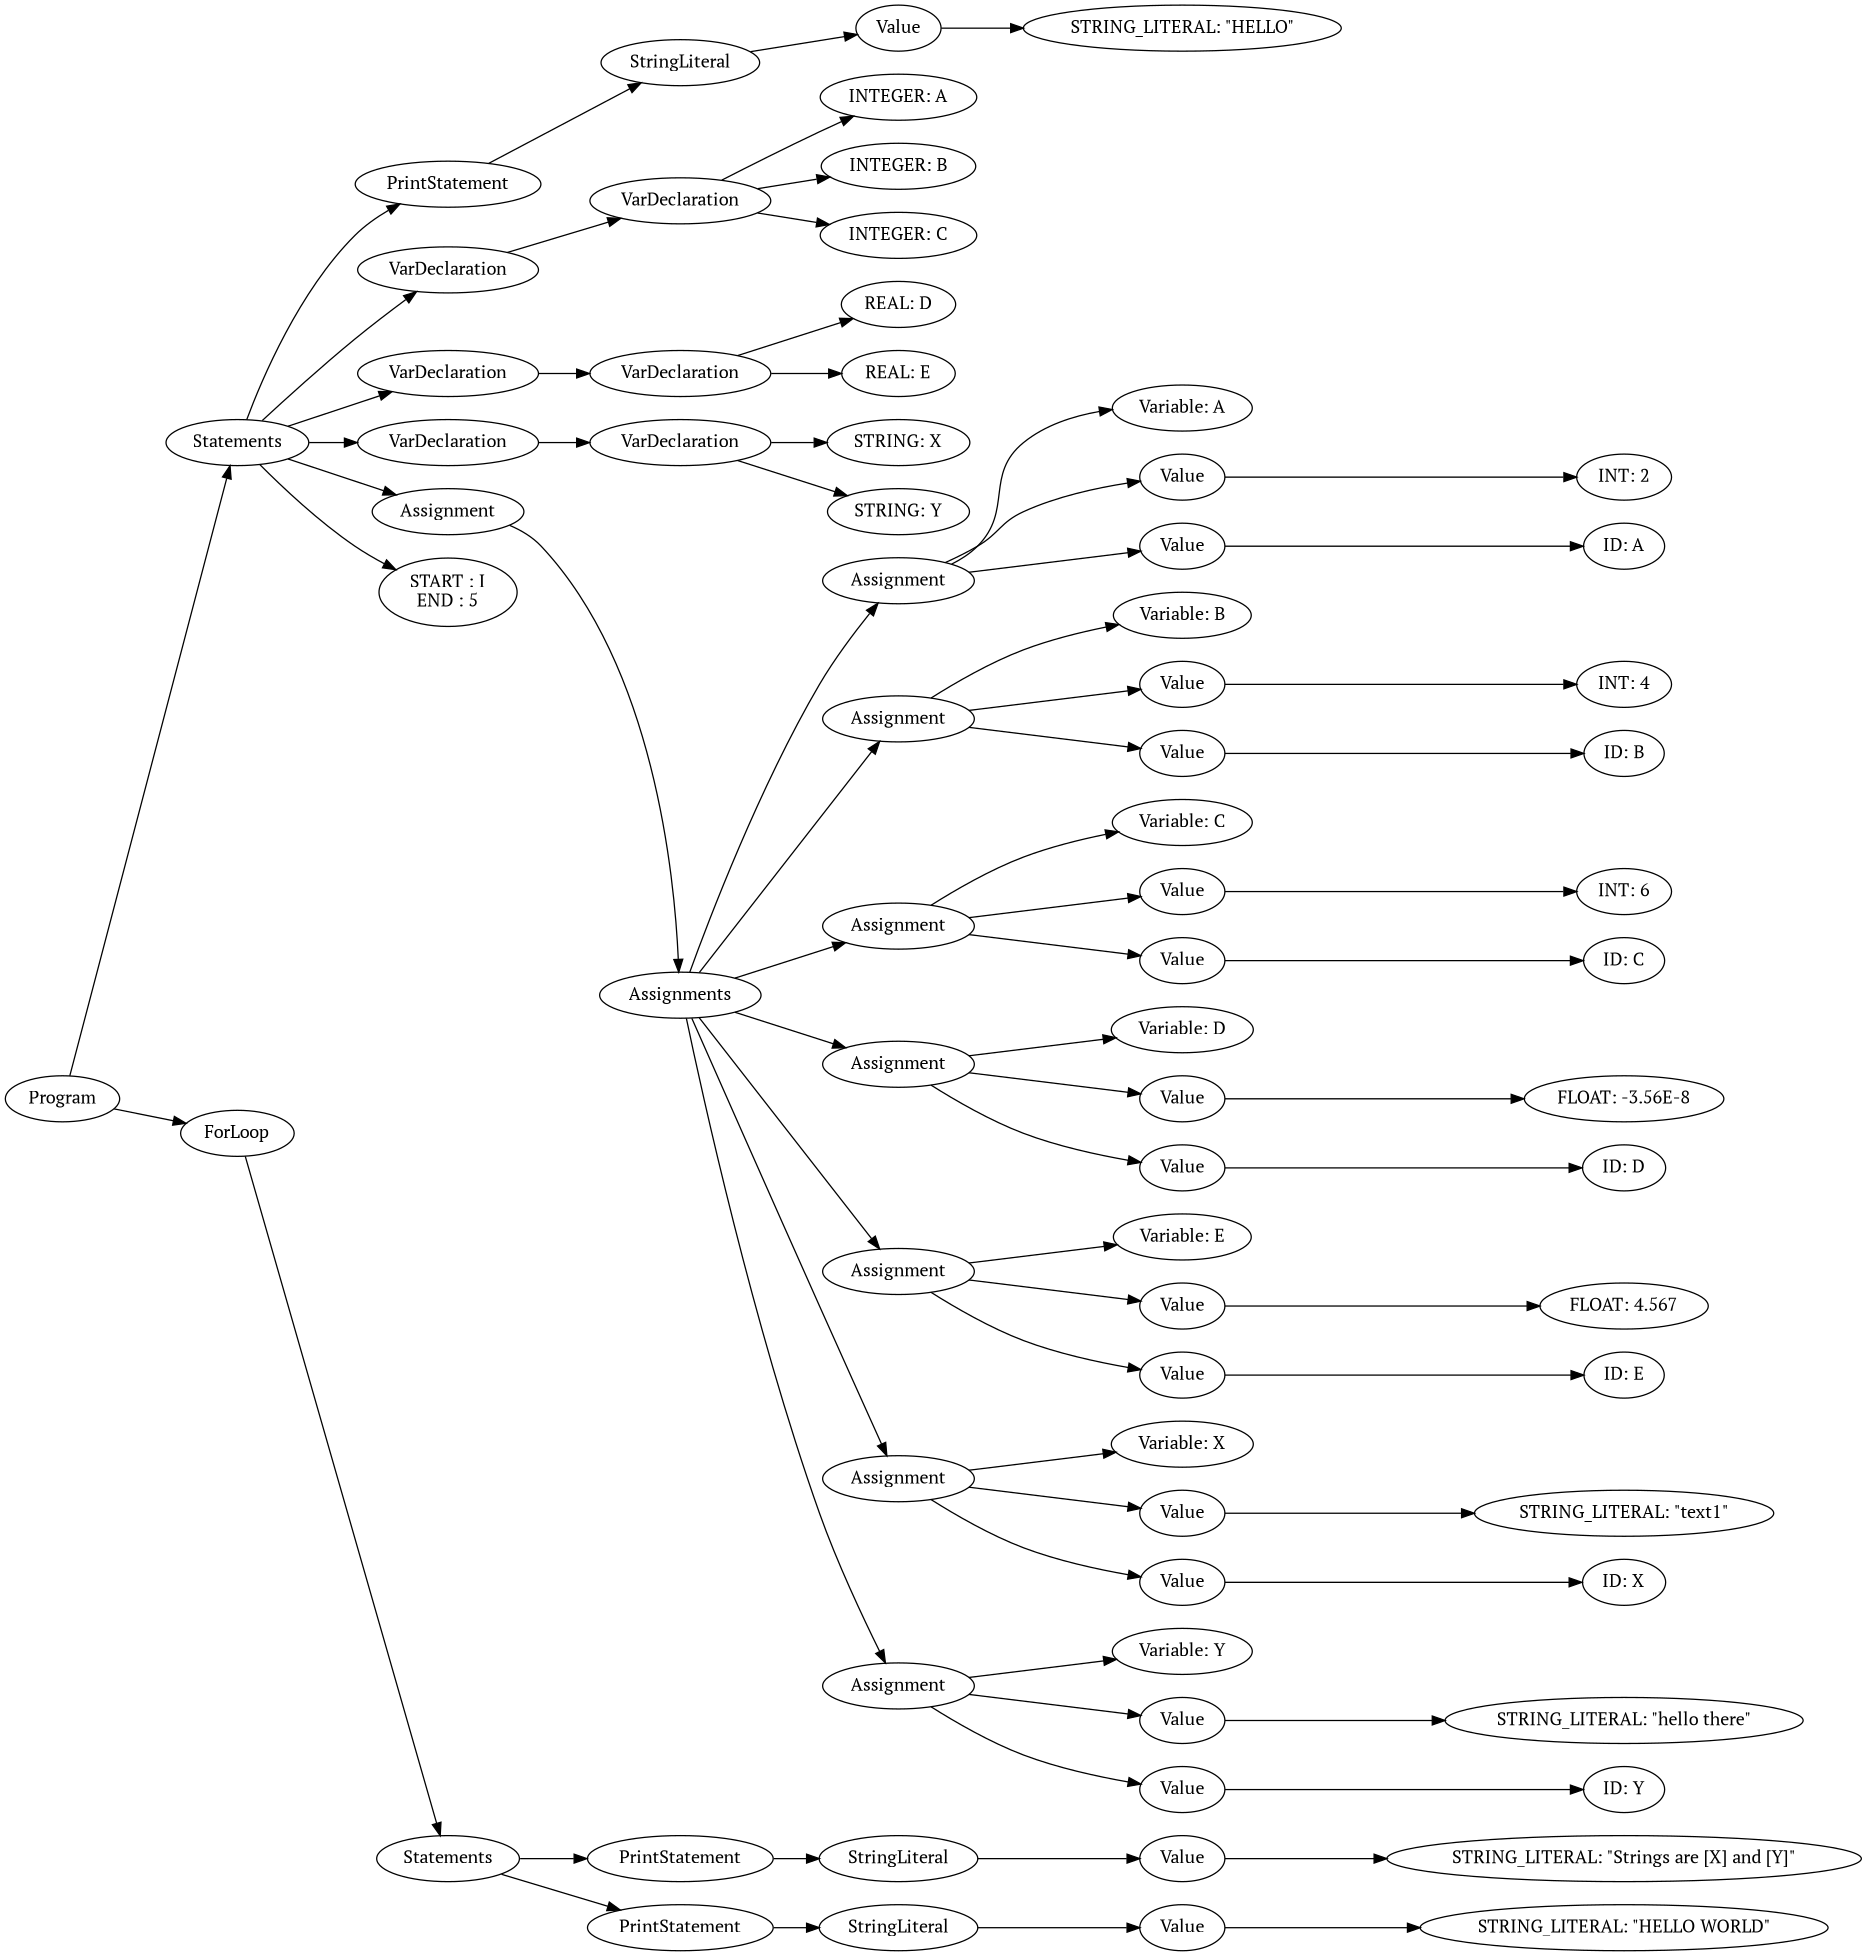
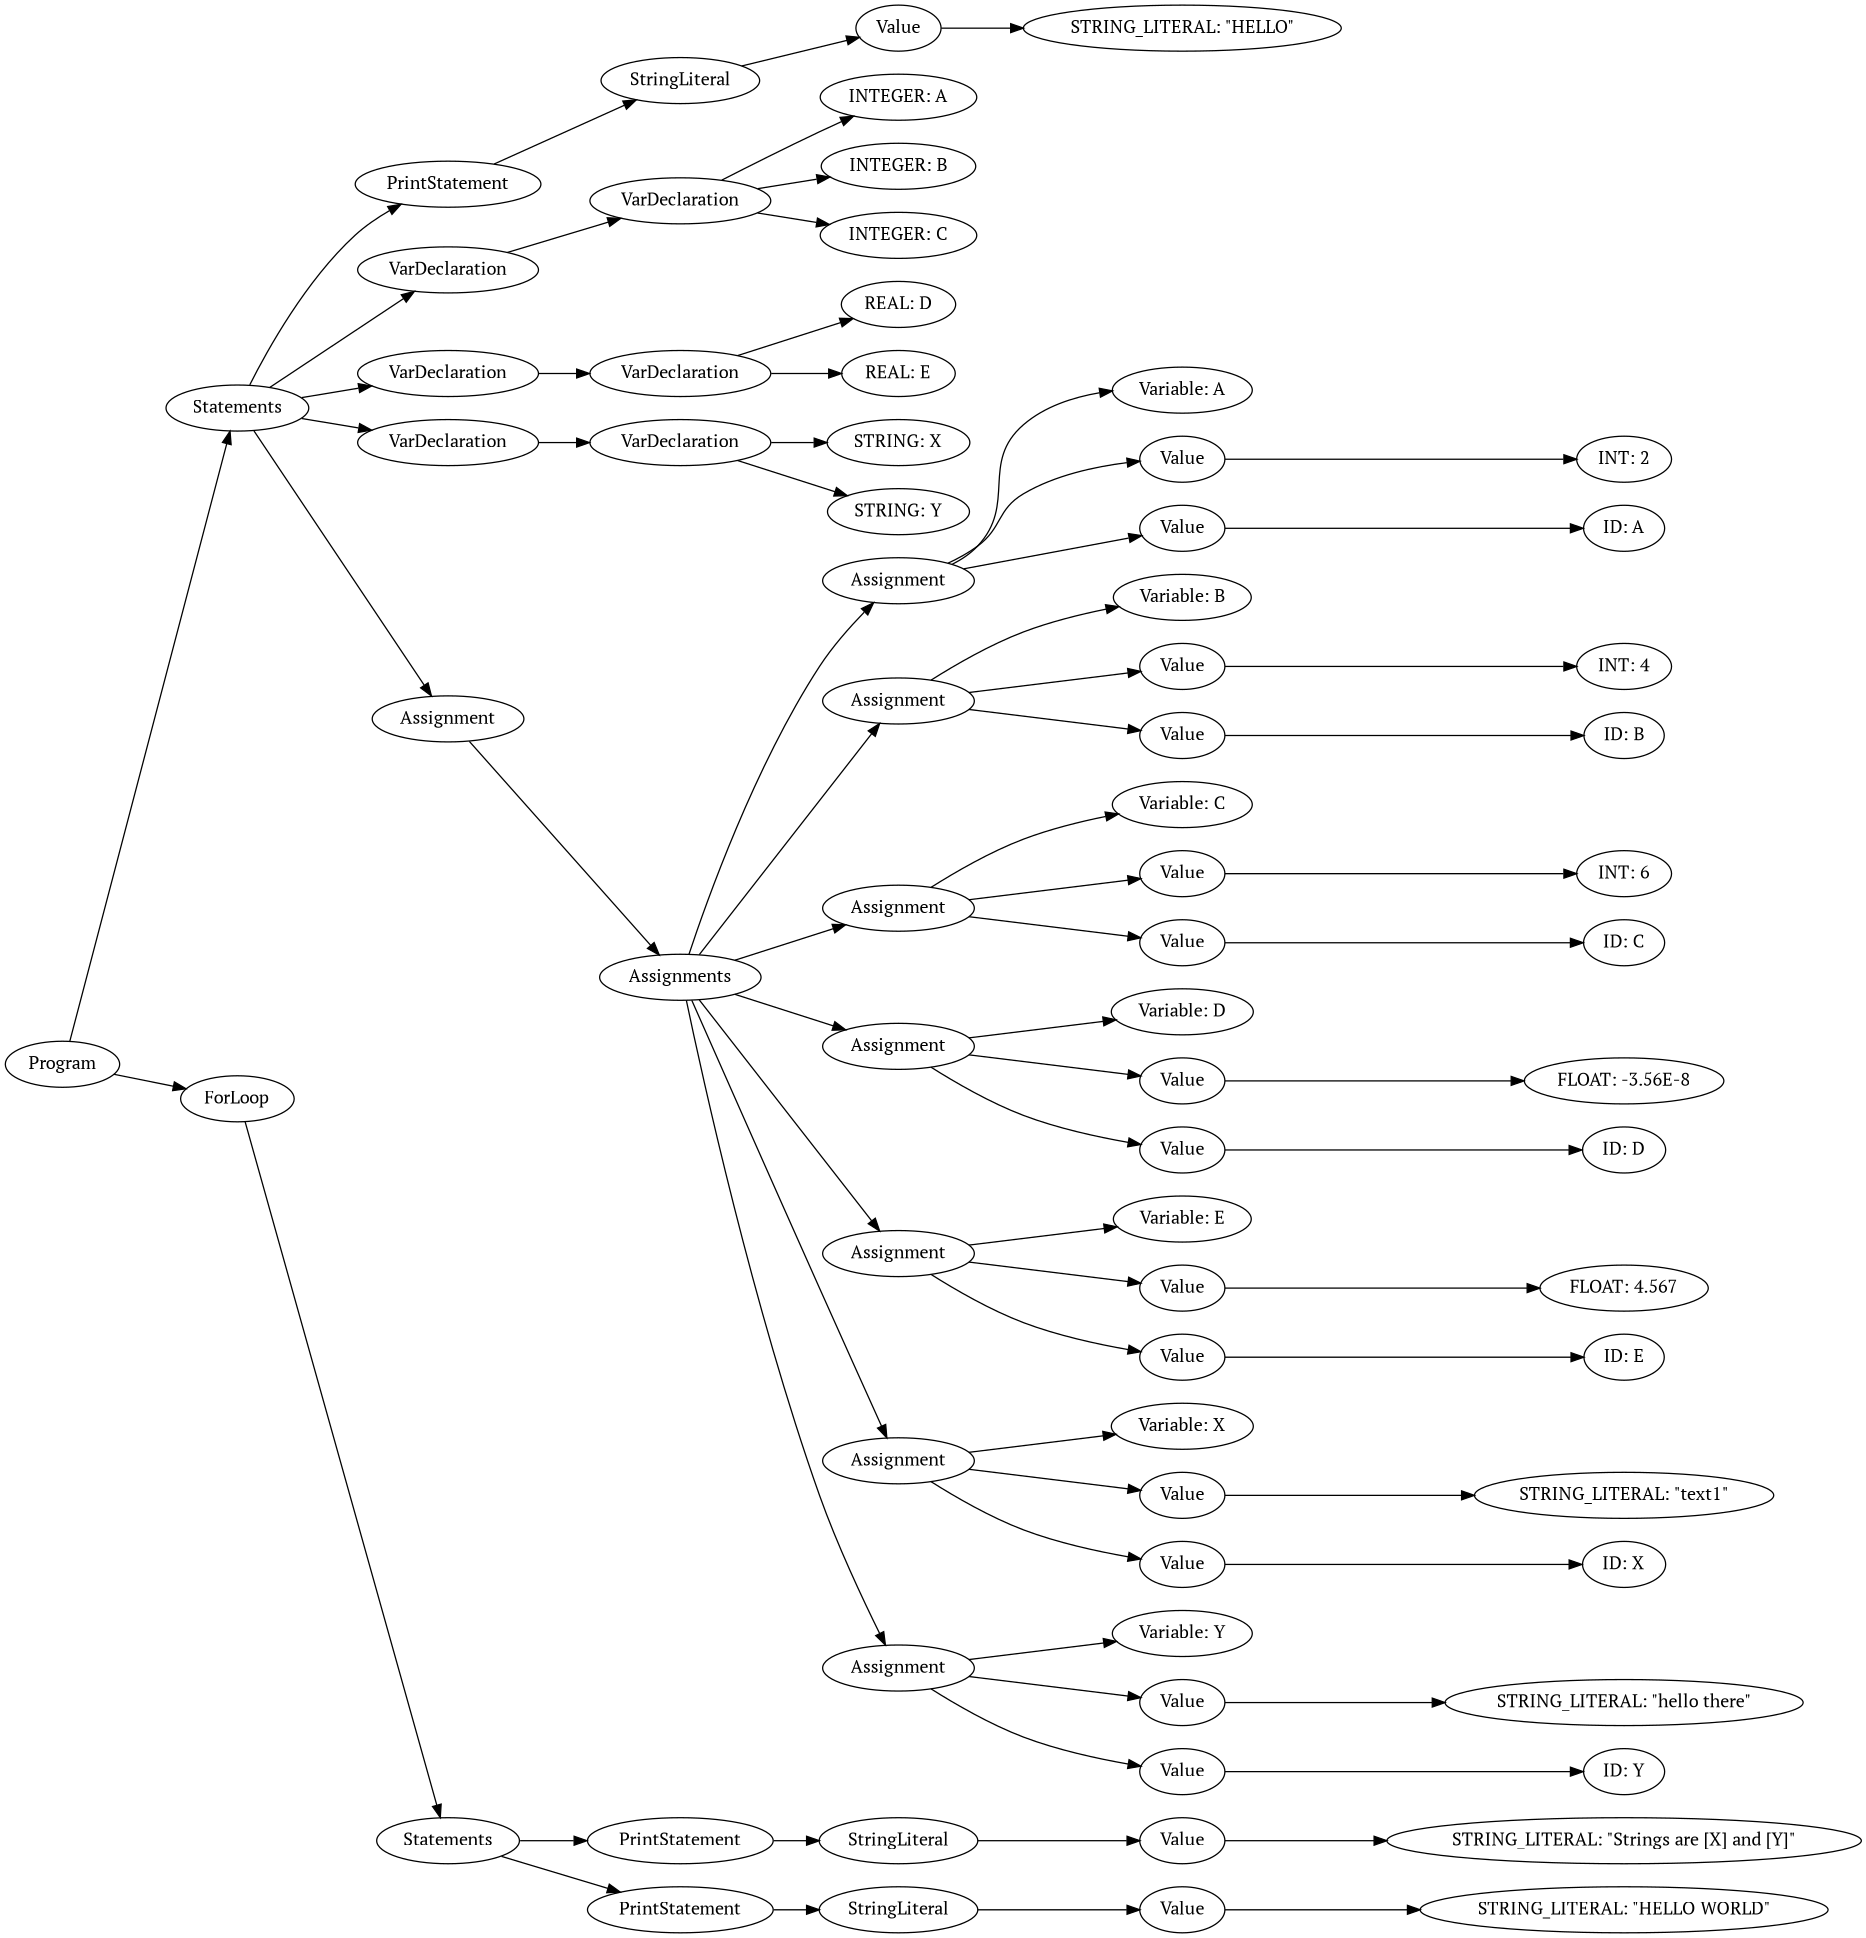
(448, 592) -> none
